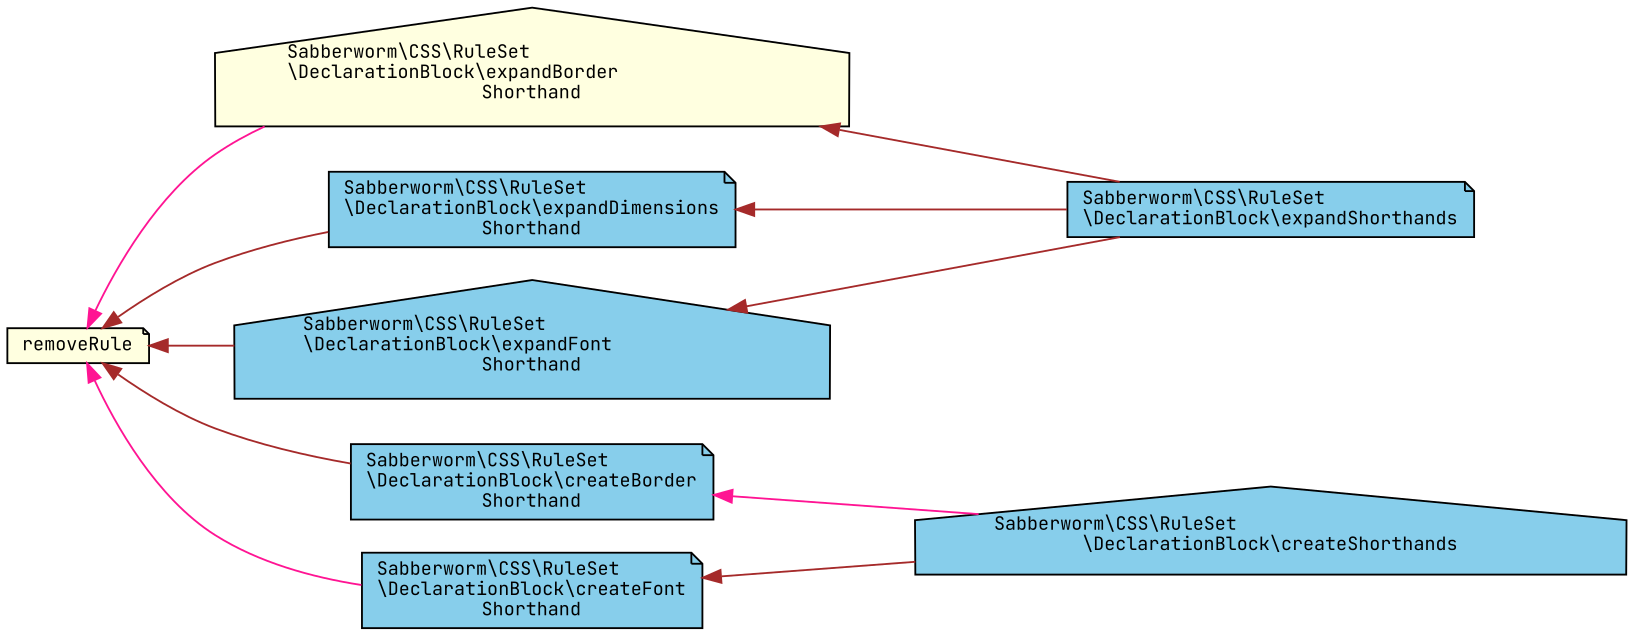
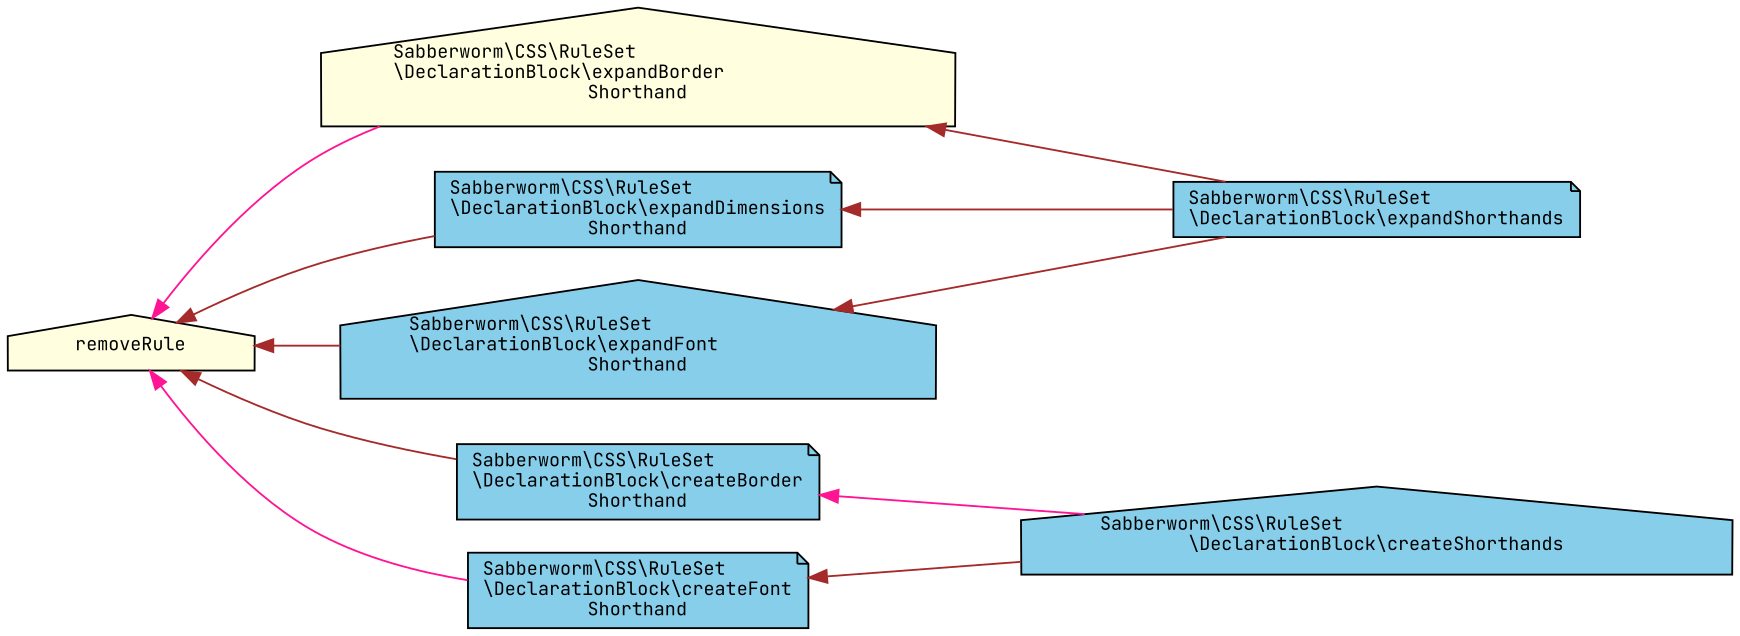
(78, 346) -> (131, 346)
